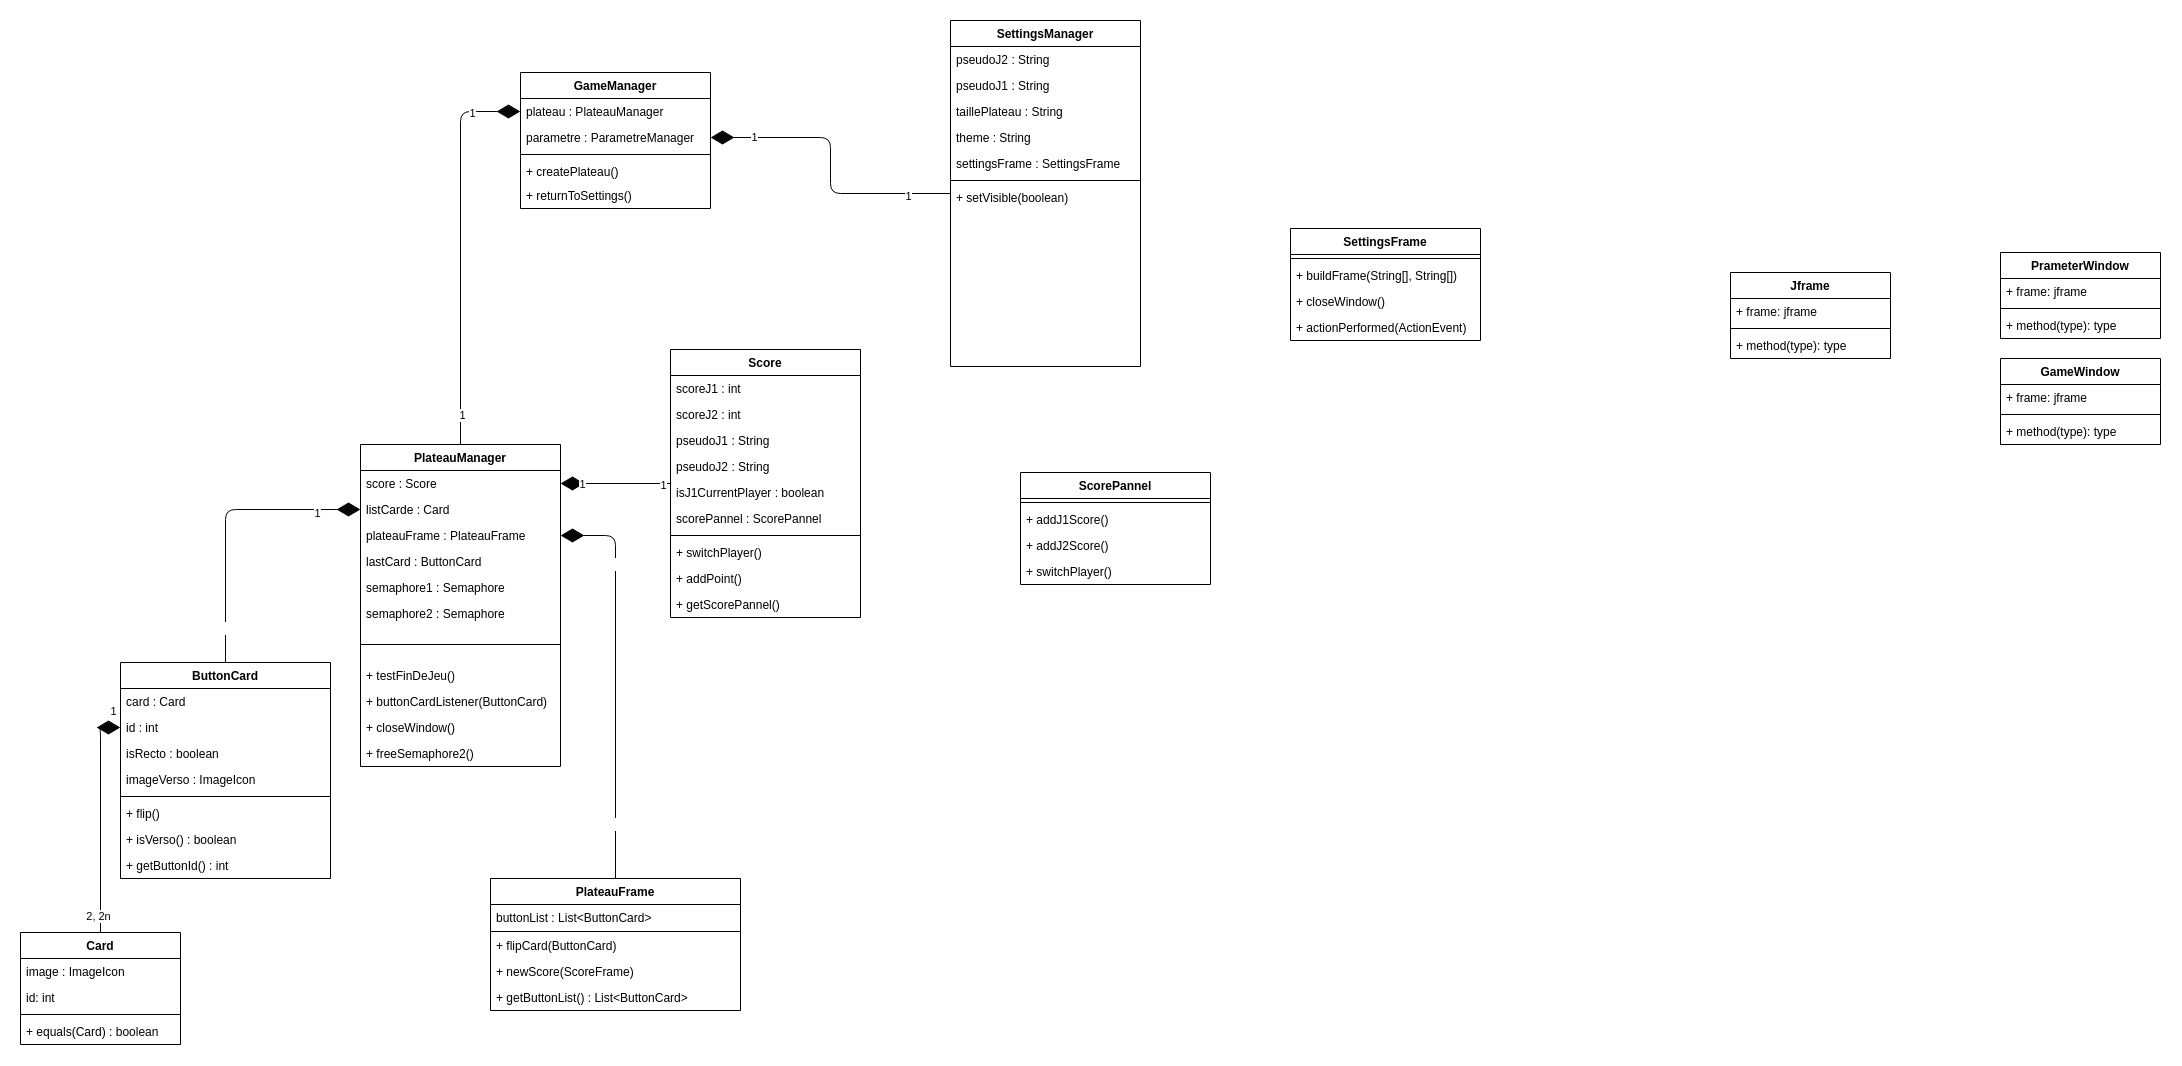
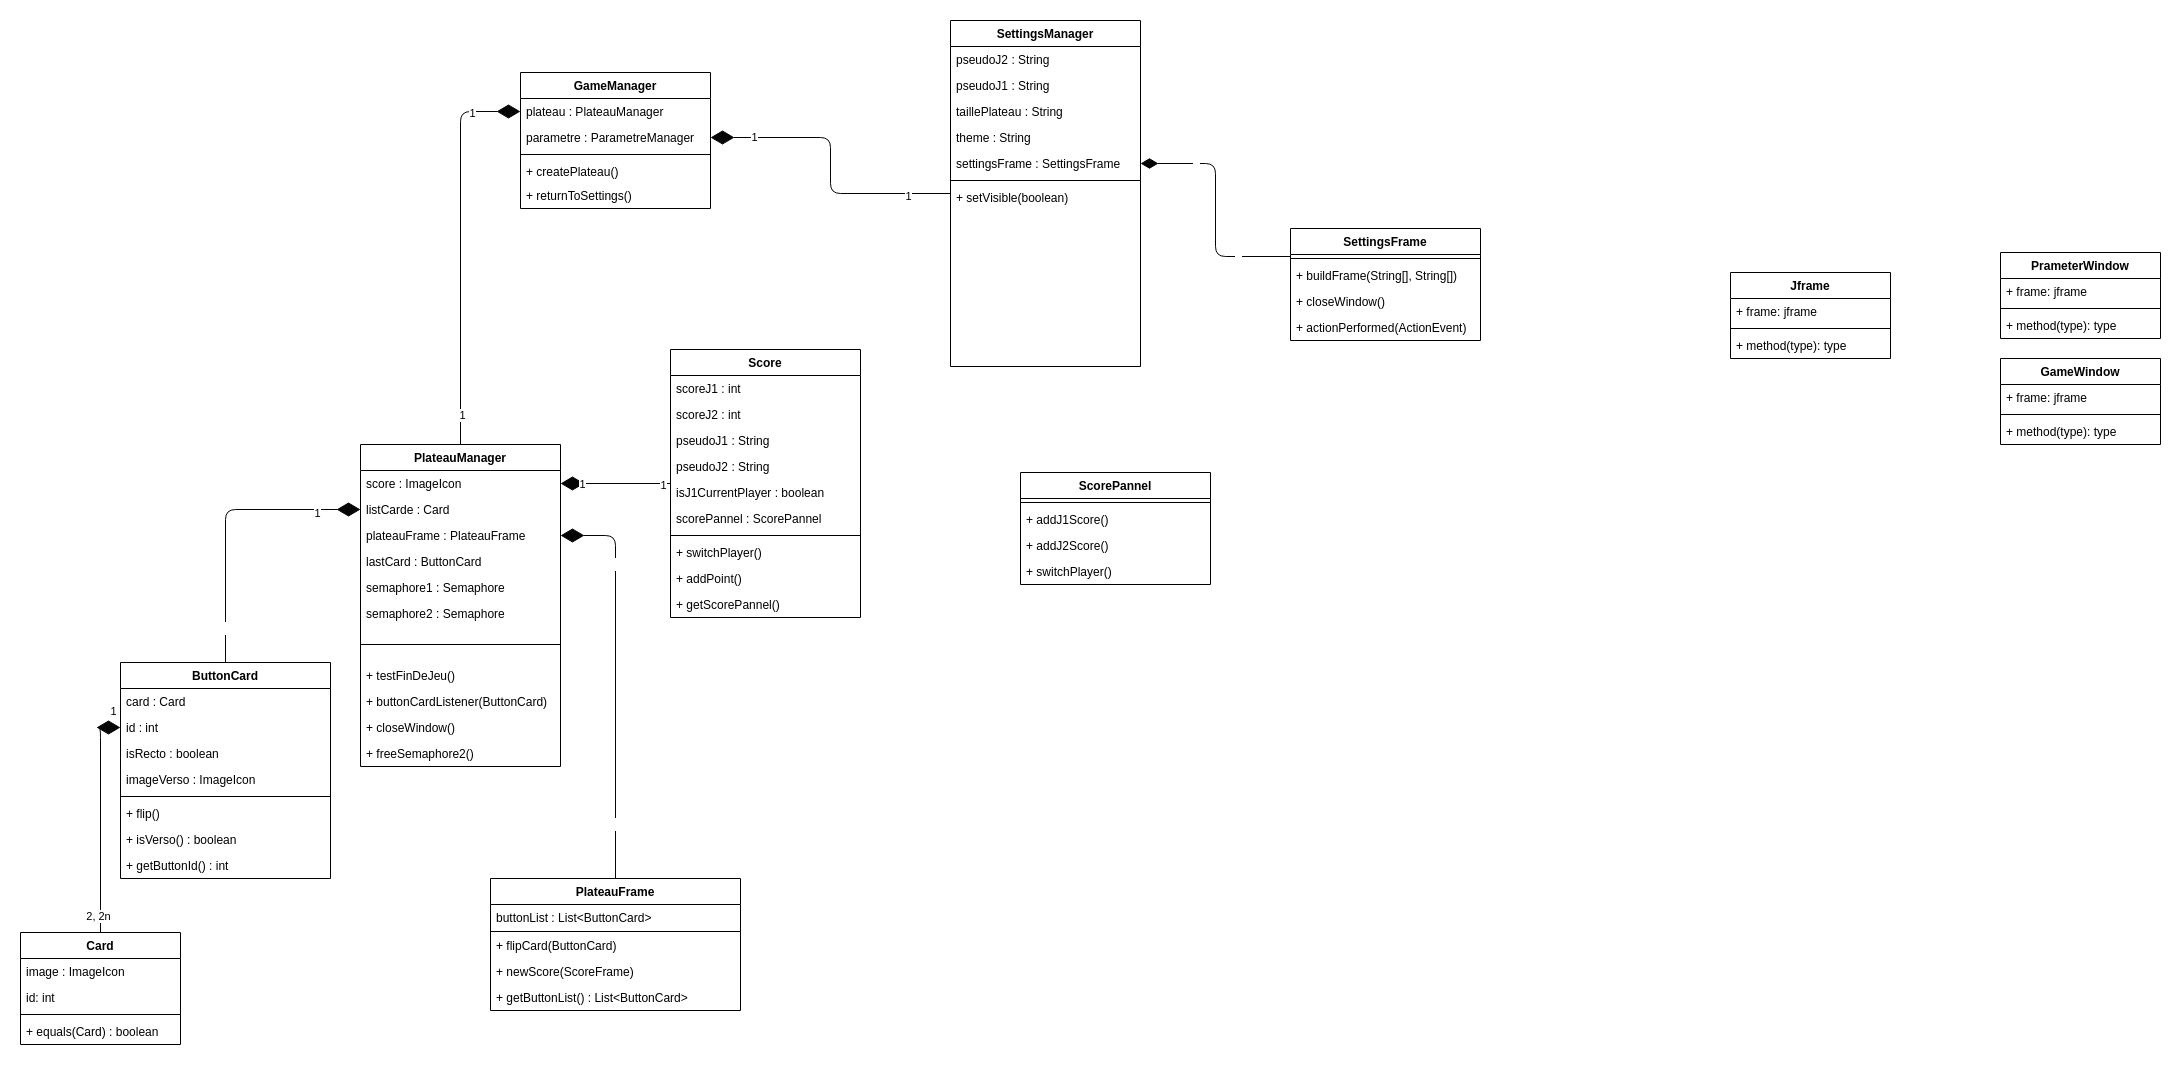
none -> (1216, 218)
(405, 484) -> (418, 484)
